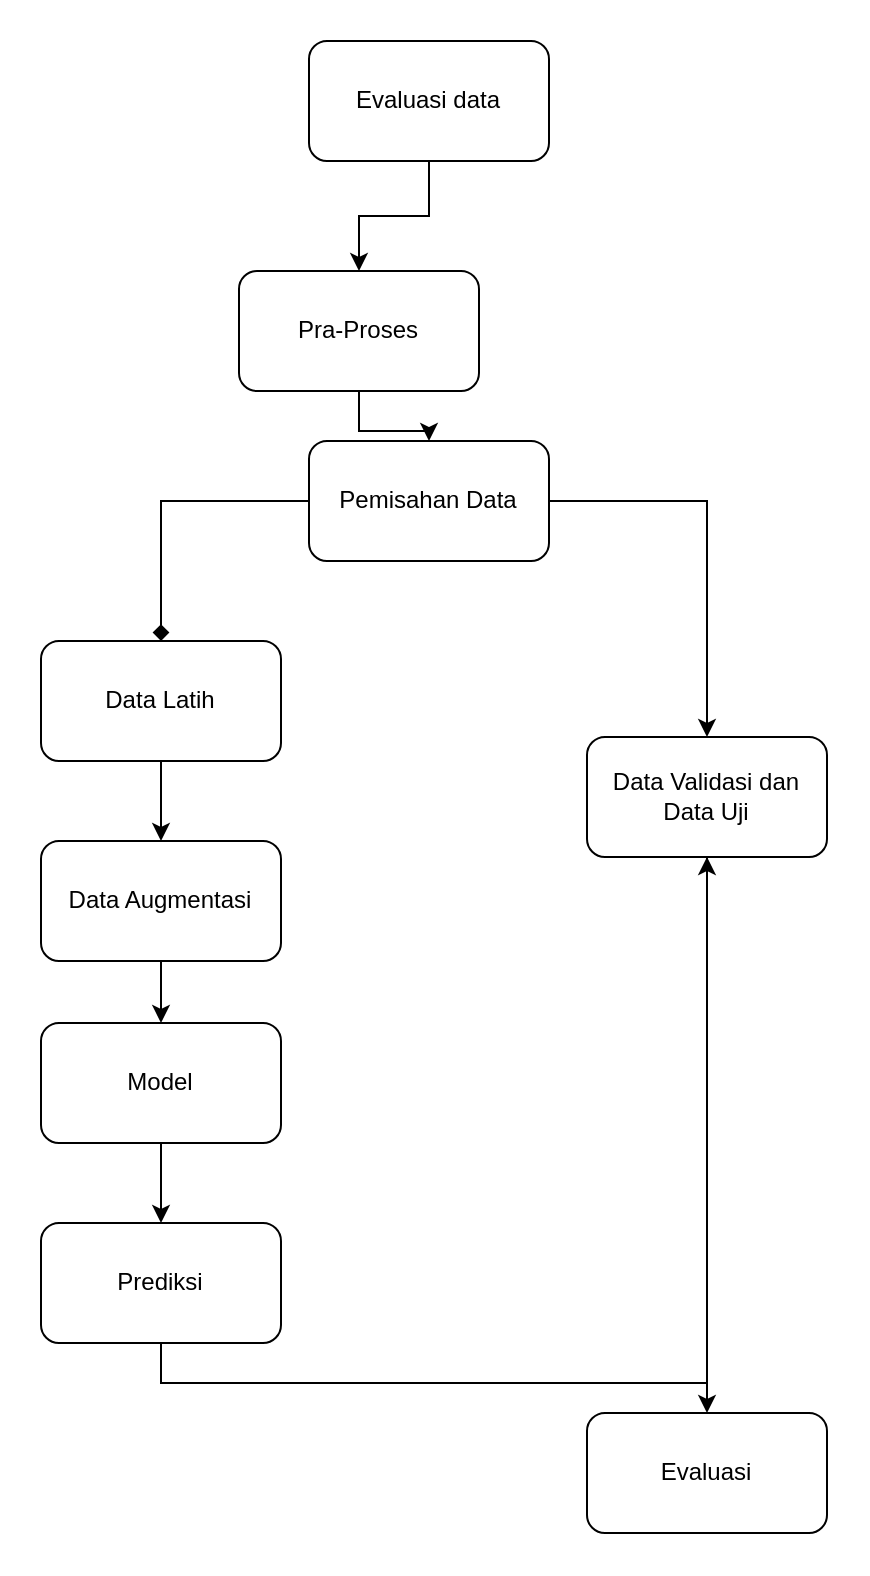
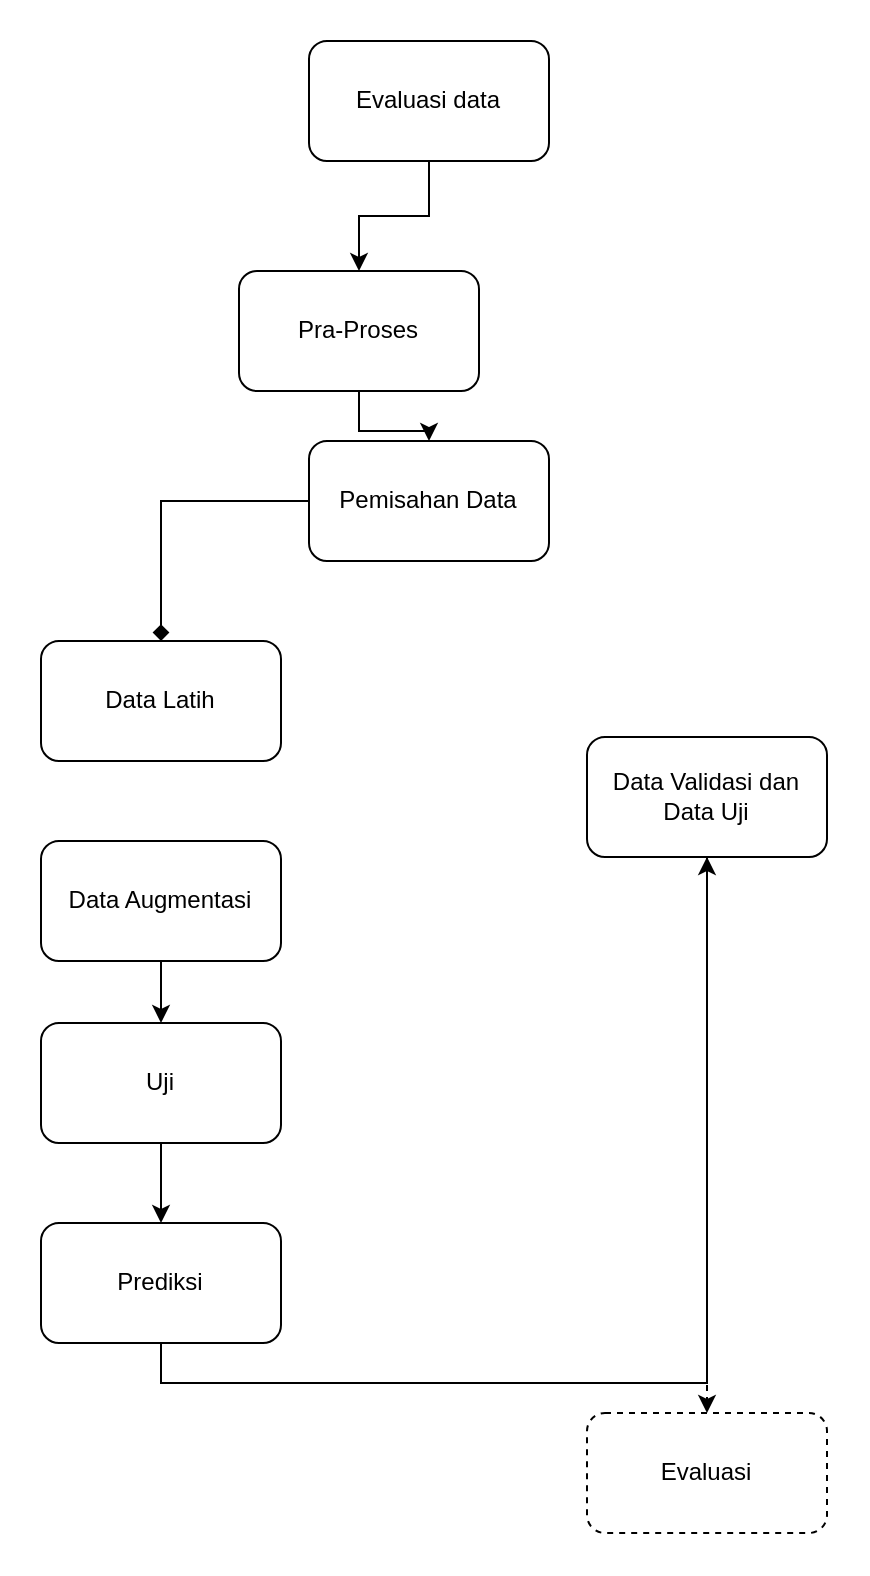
(707, 533) -> none
(161, 794) -> none
(161, 1083) -> (161, 1083)
(707, 1393) -> (707, 1393)
(707, 1473) -> (707, 1473)
